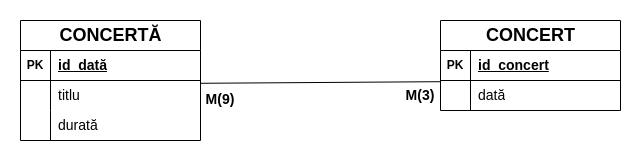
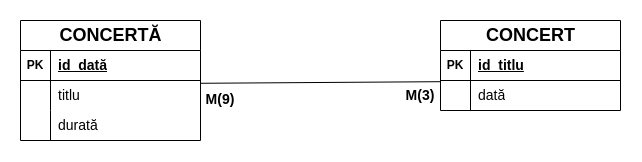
(511, 66) -> (501, 66)
